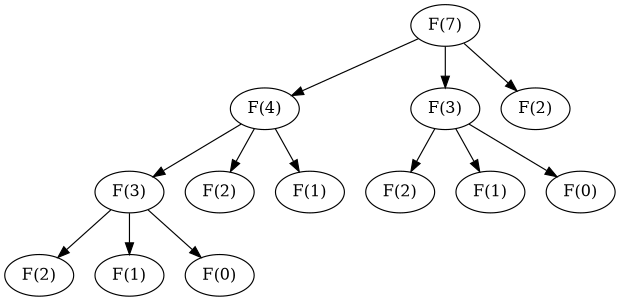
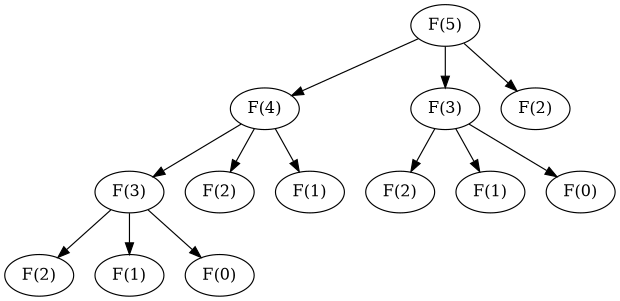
(445, 25) -> (445, 25)
